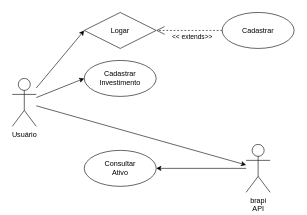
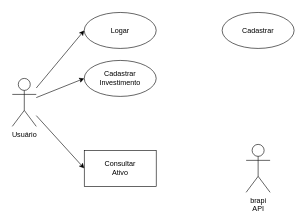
(120, 30) -> (120, 30)
(190, 30) -> none
(139, 135) -> (61, 142)
(120, 168) -> (120, 168)
(203, 168) -> none
